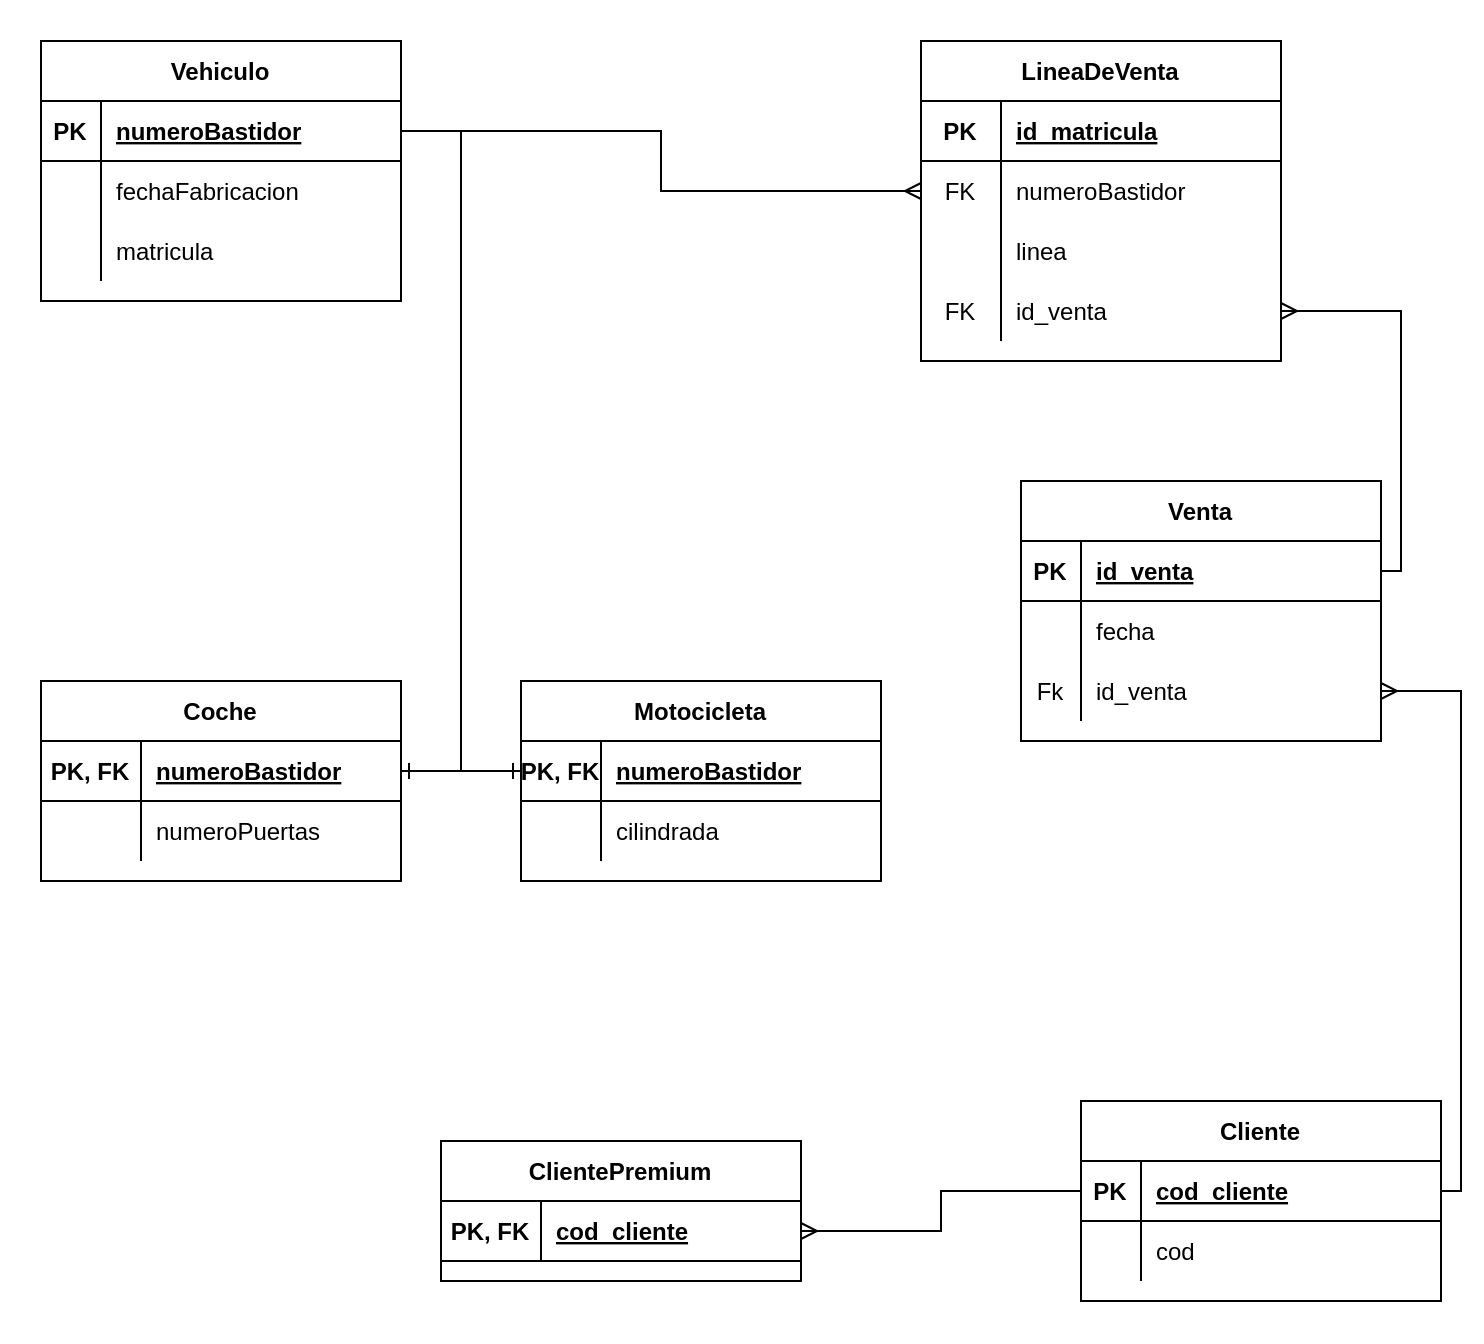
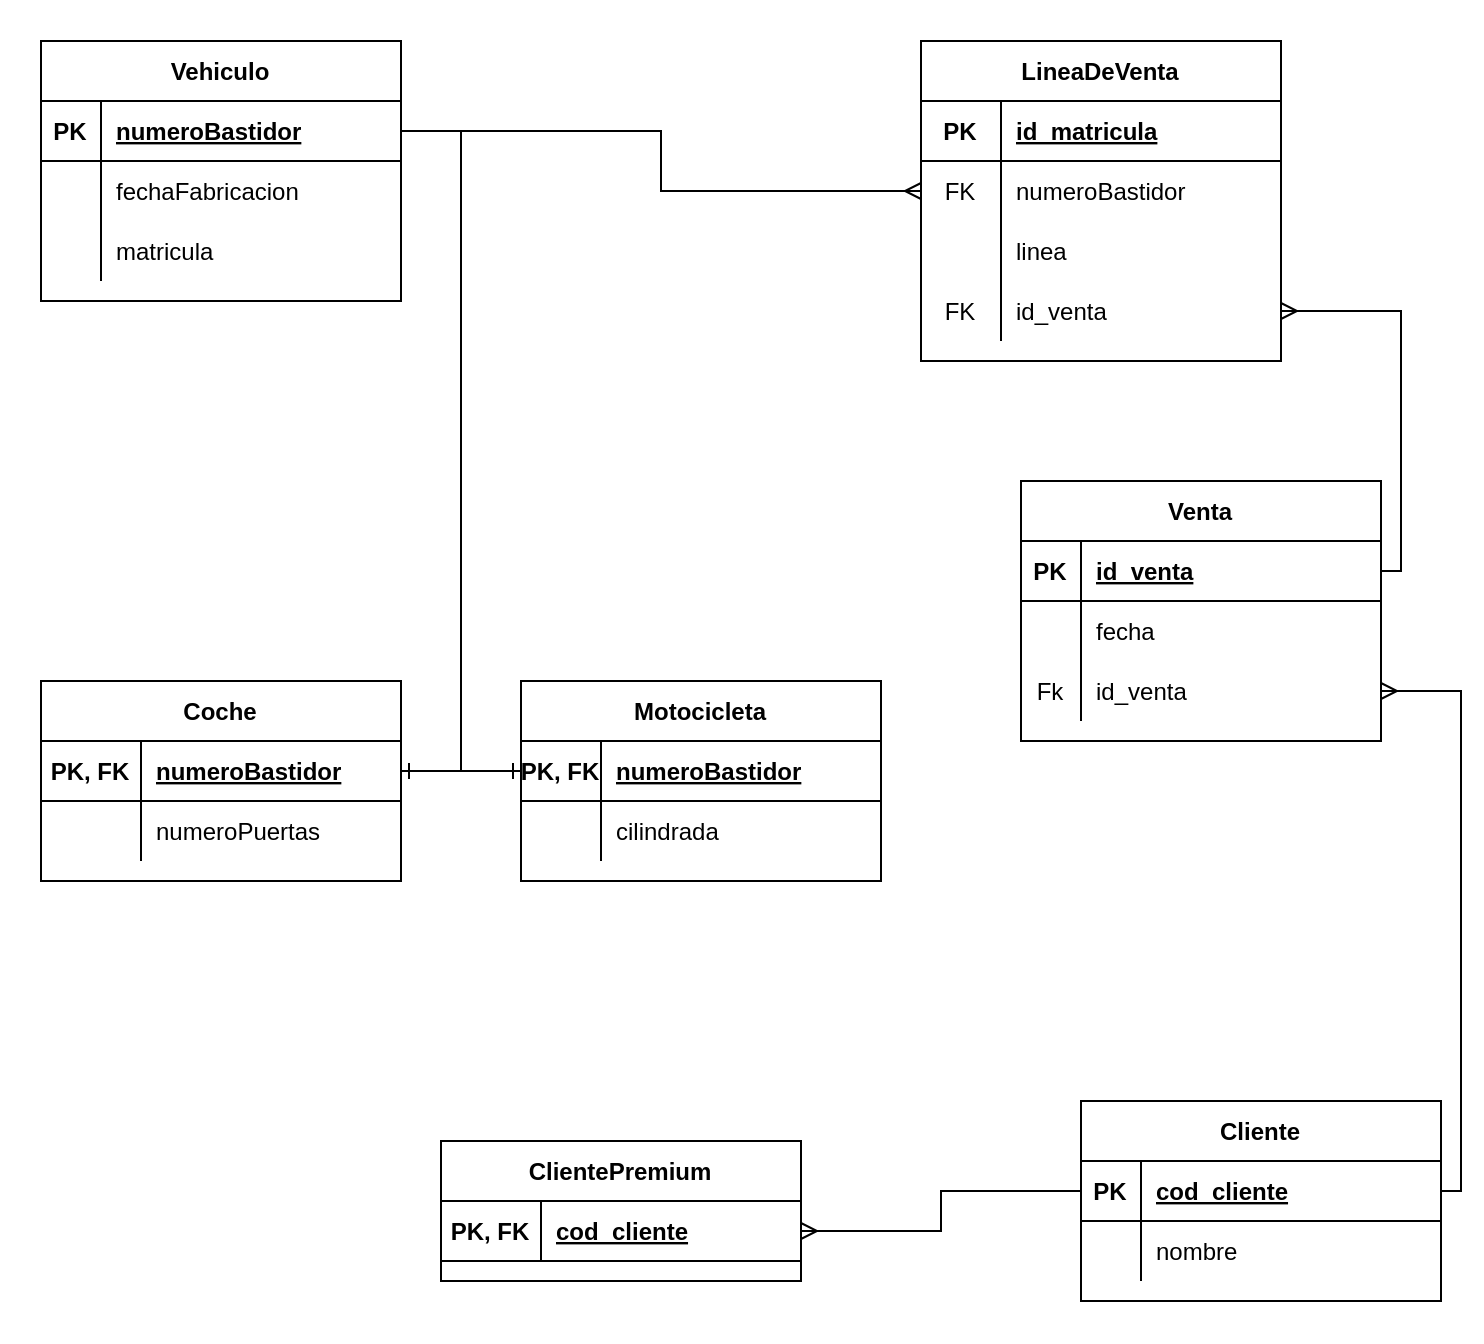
(1176, 1252) -> (1196, 1252)
